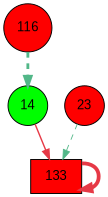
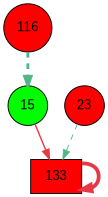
(28, 106) -> (28, 106)
